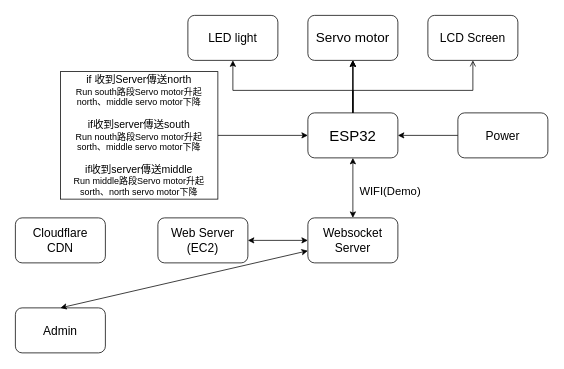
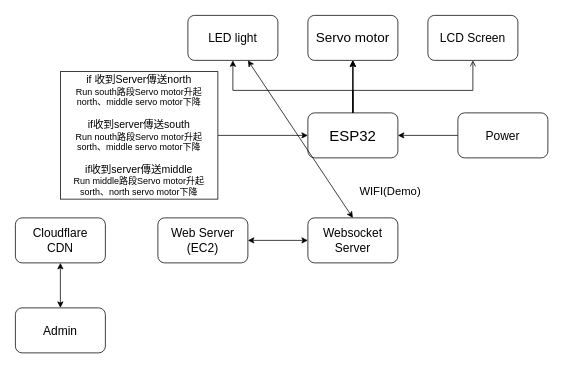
(353, 211) -> (301, 140)
(184, 279) -> (60, 286)
